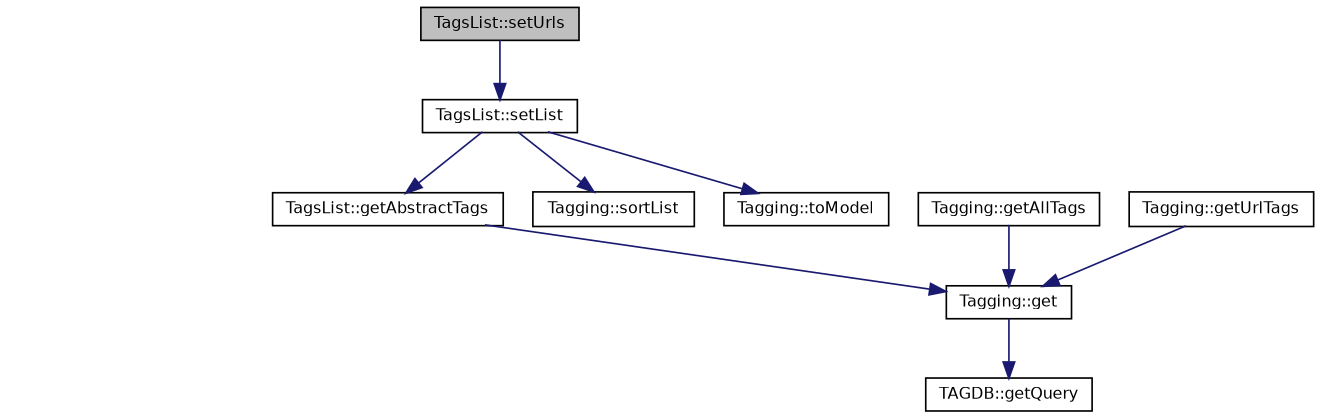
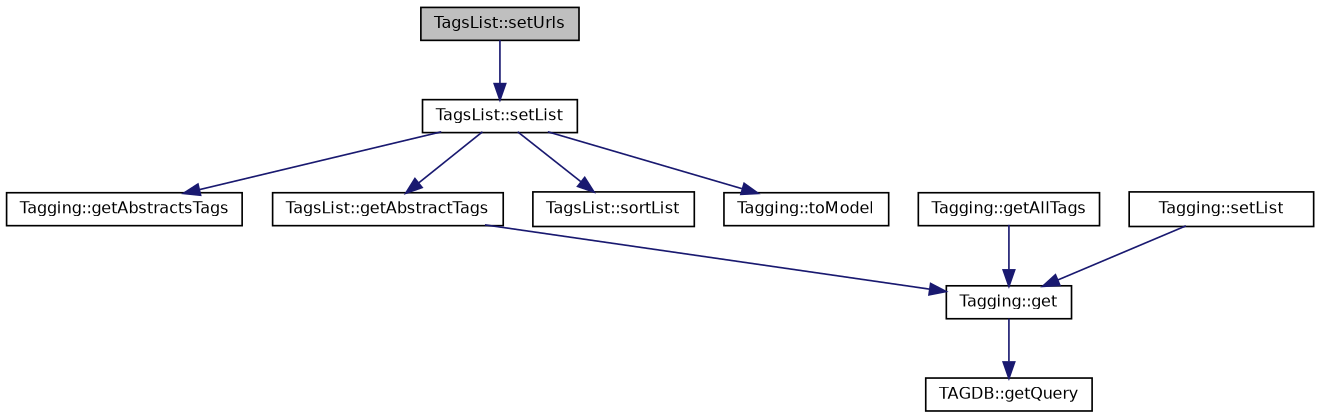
none -> (124, 209)
(614, 209) -> (614, 209)
(1221, 209) -> (1221, 209)
